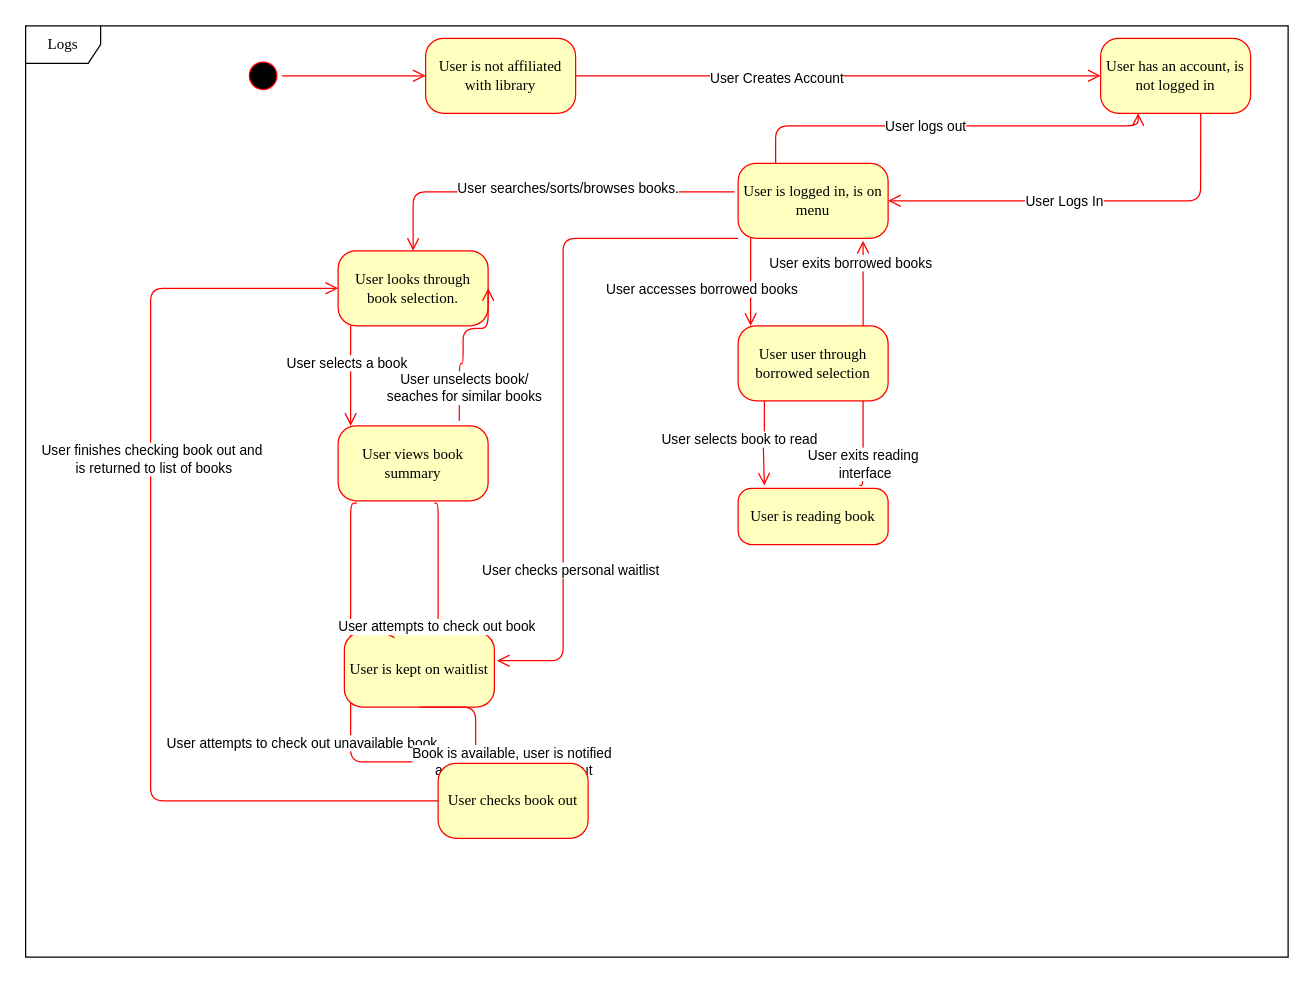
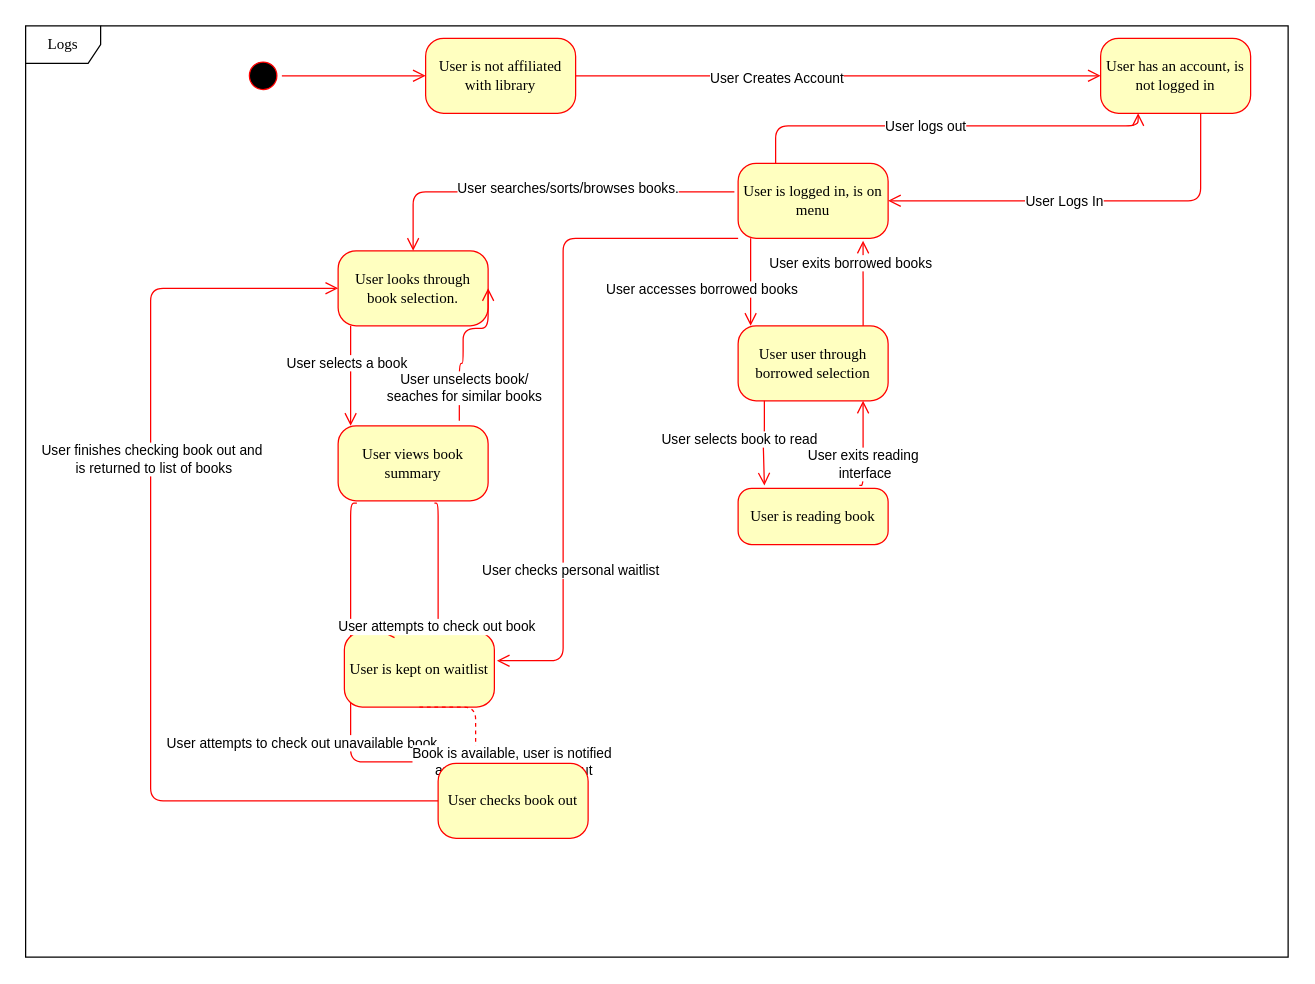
(863, 406) -> (863, 406)
(476, 727) -> (476, 727)
